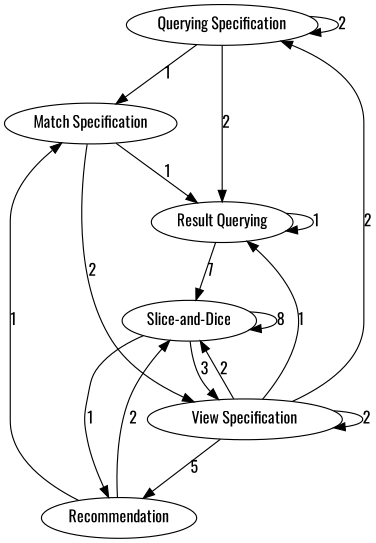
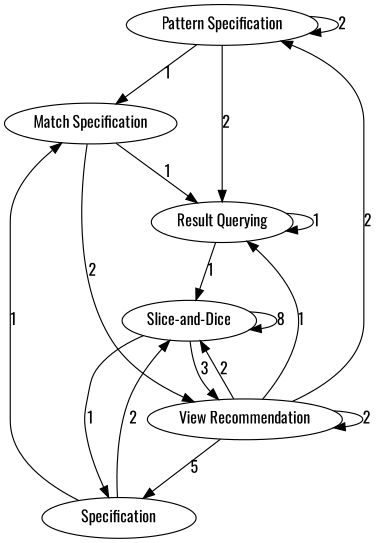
(222, 25) -> (222, 25)
(211, 271) -> (211, 271)
(245, 419) -> (245, 419)
(119, 518) -> (119, 518)
